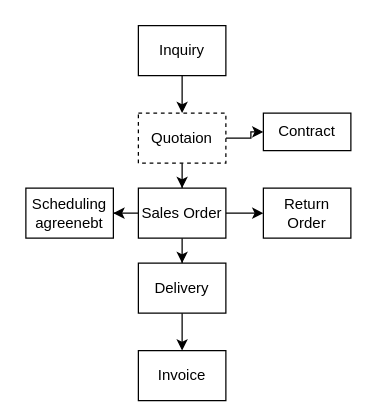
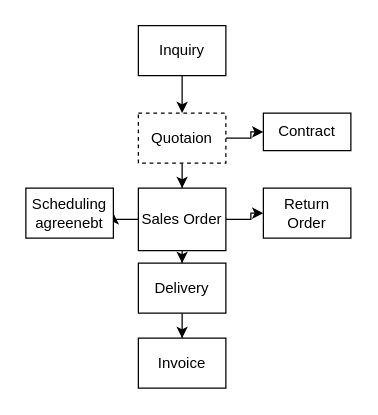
(182, 213) -> (182, 219)
(182, 376) -> (182, 363)
